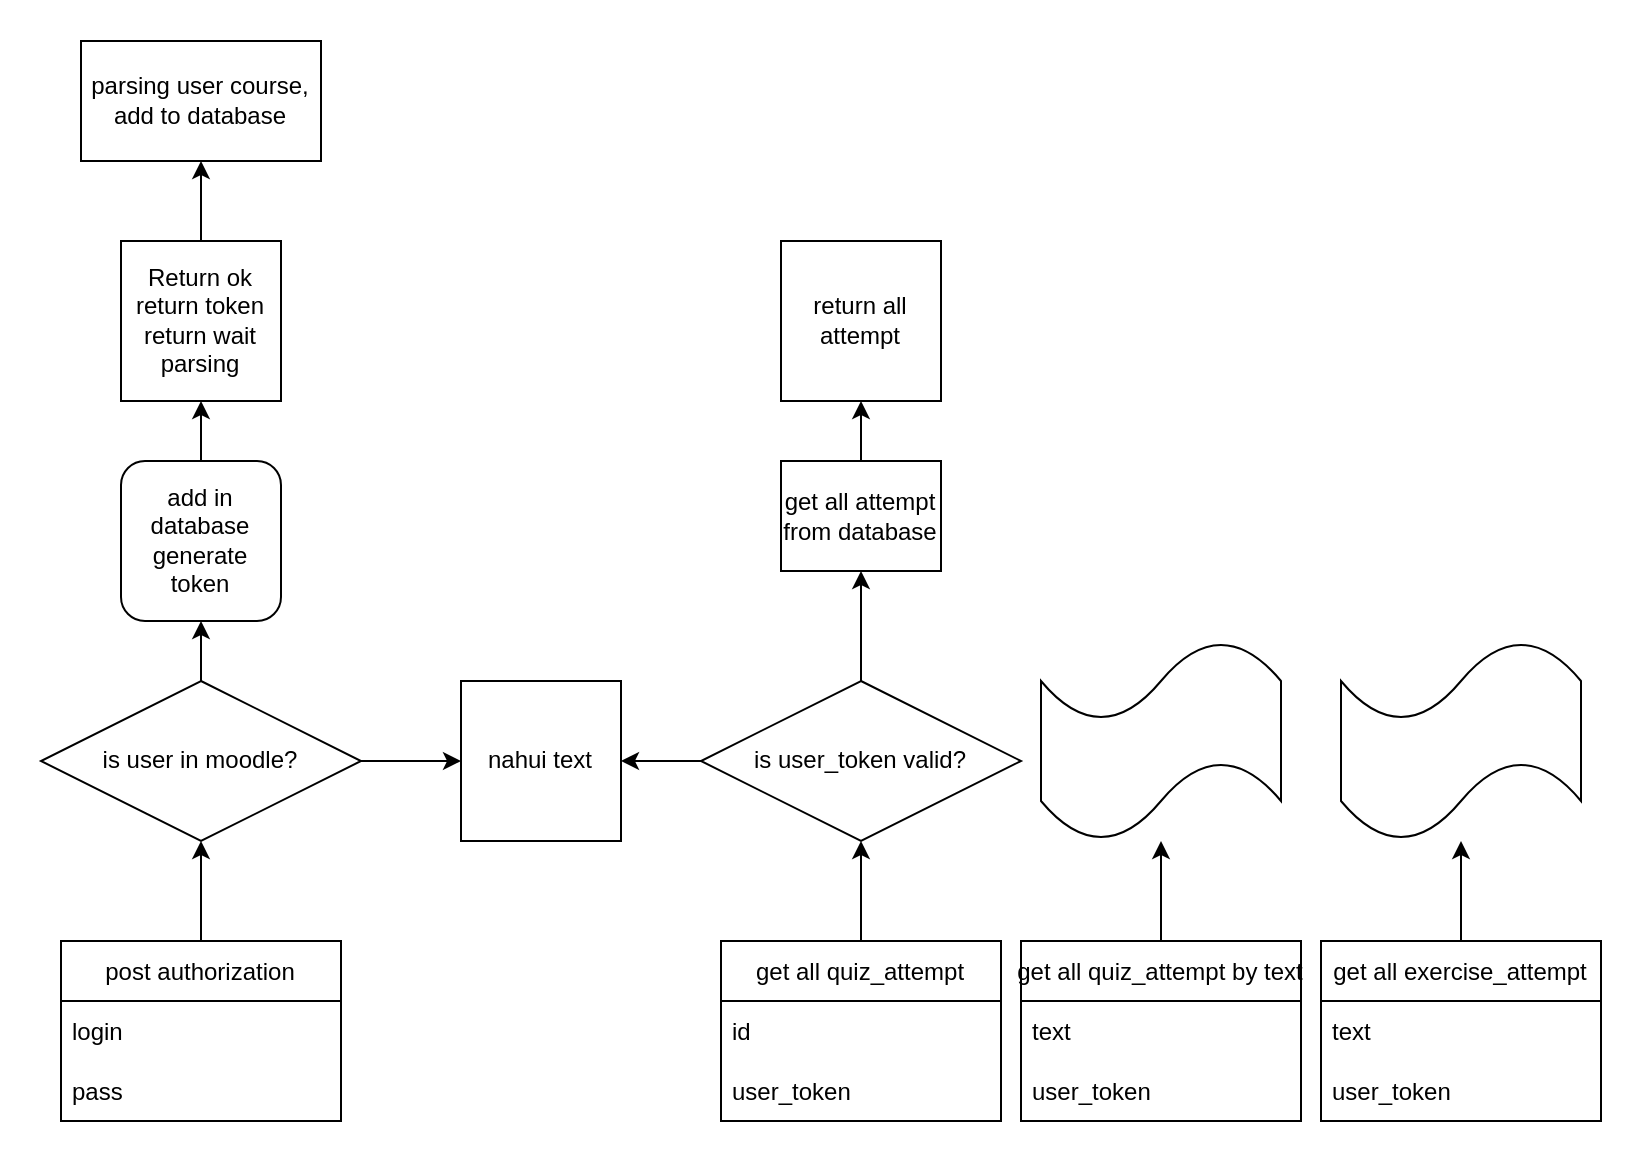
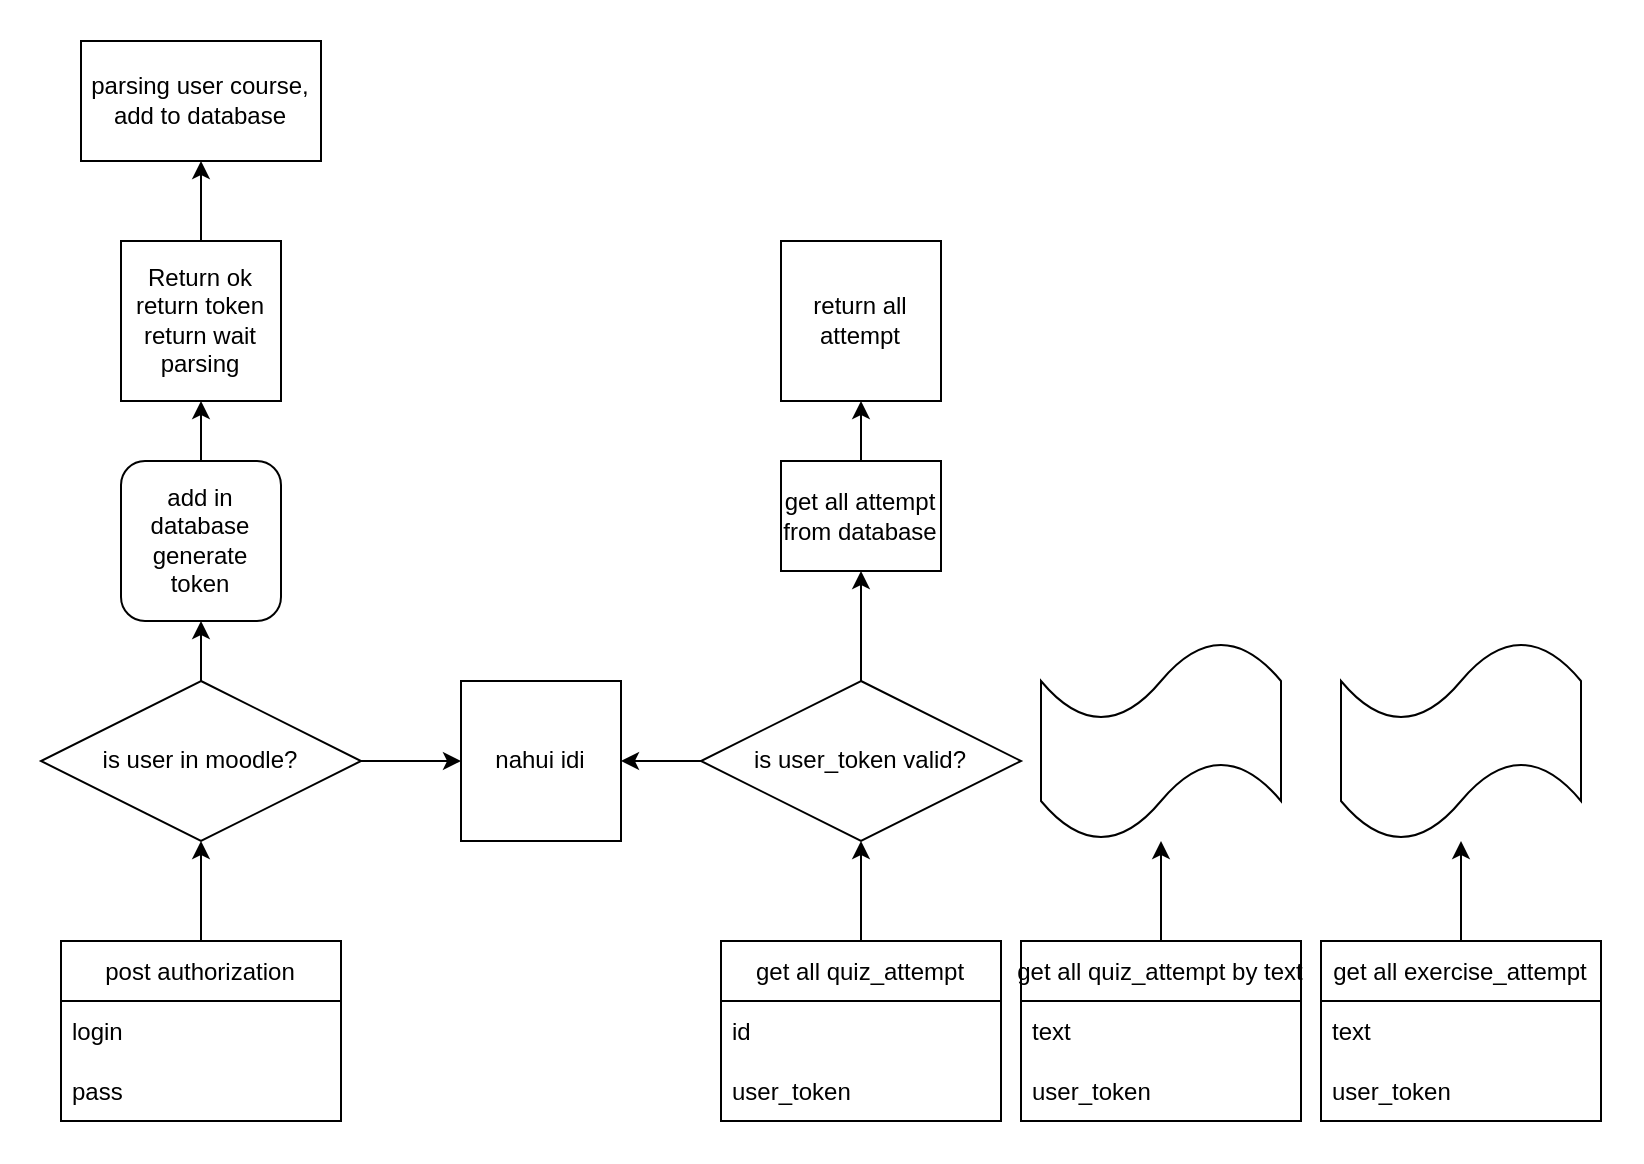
(541, 761) -> (541, 761)
